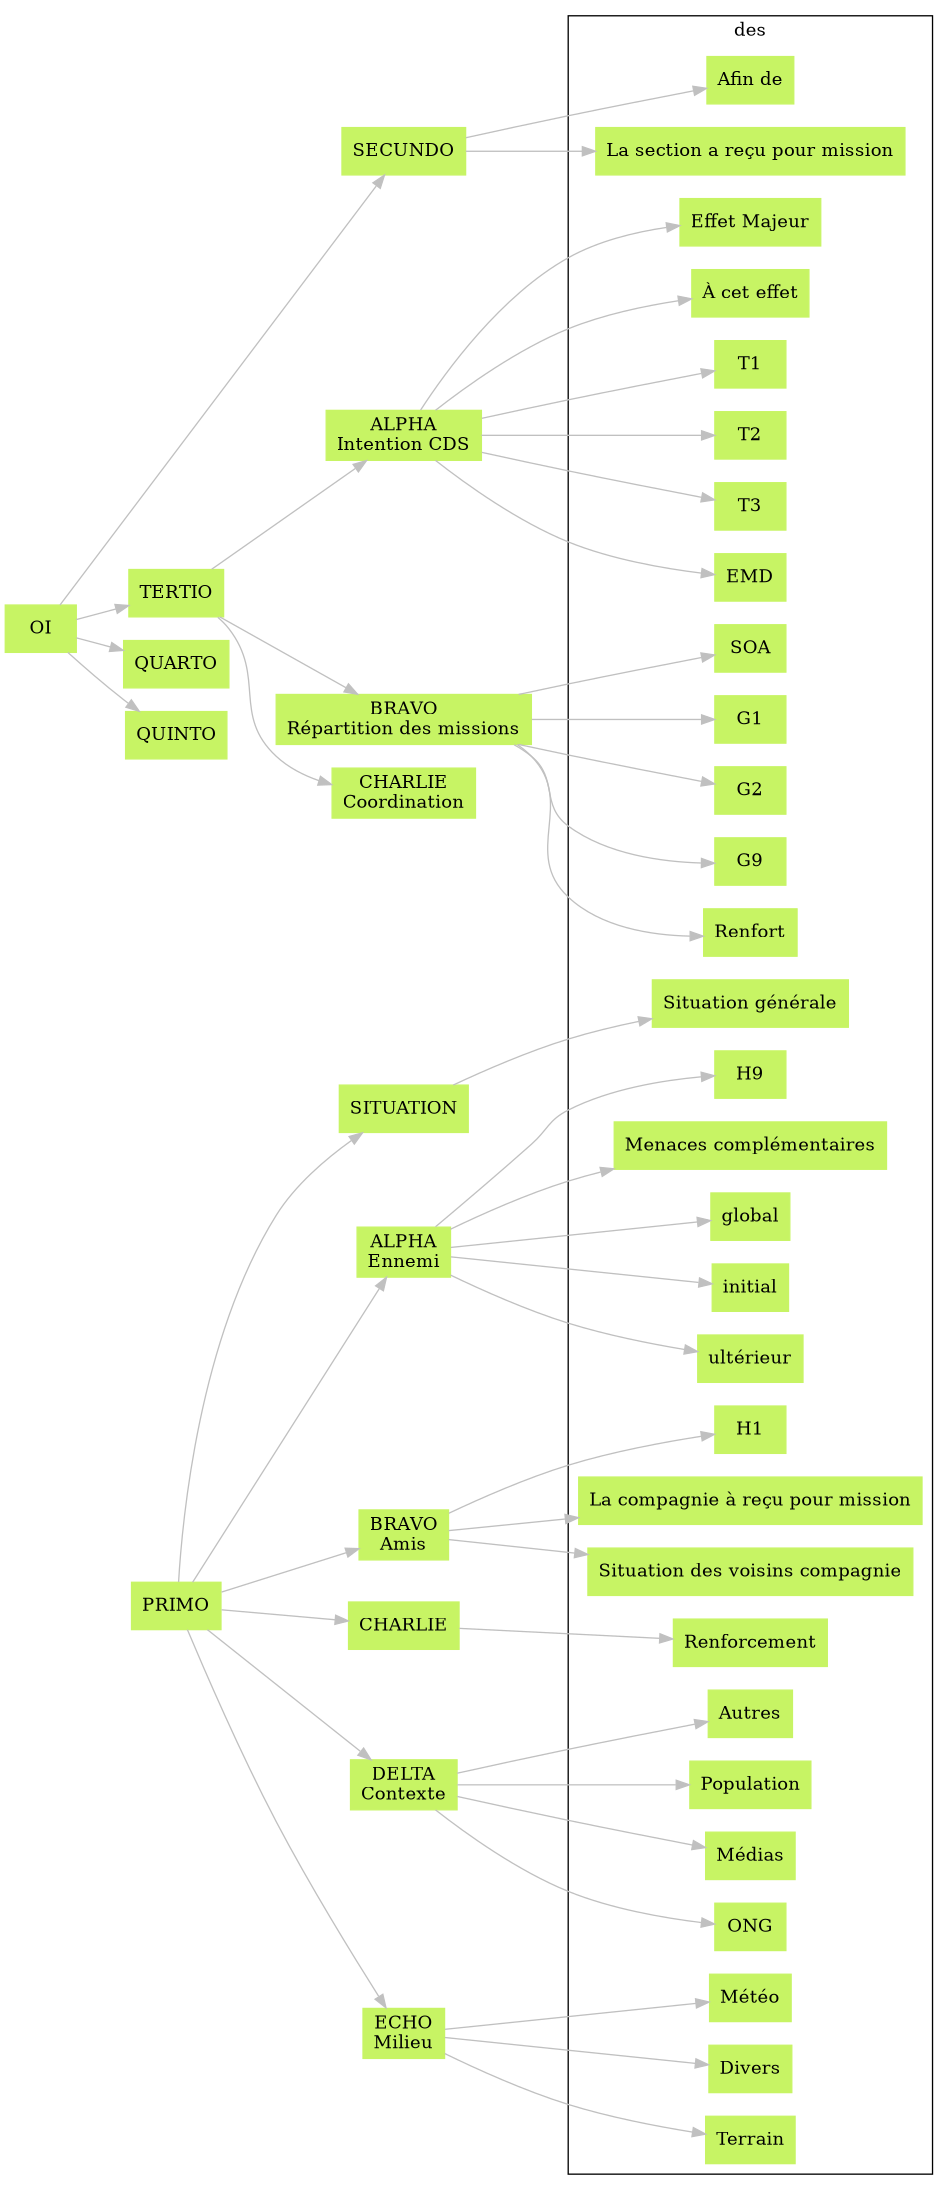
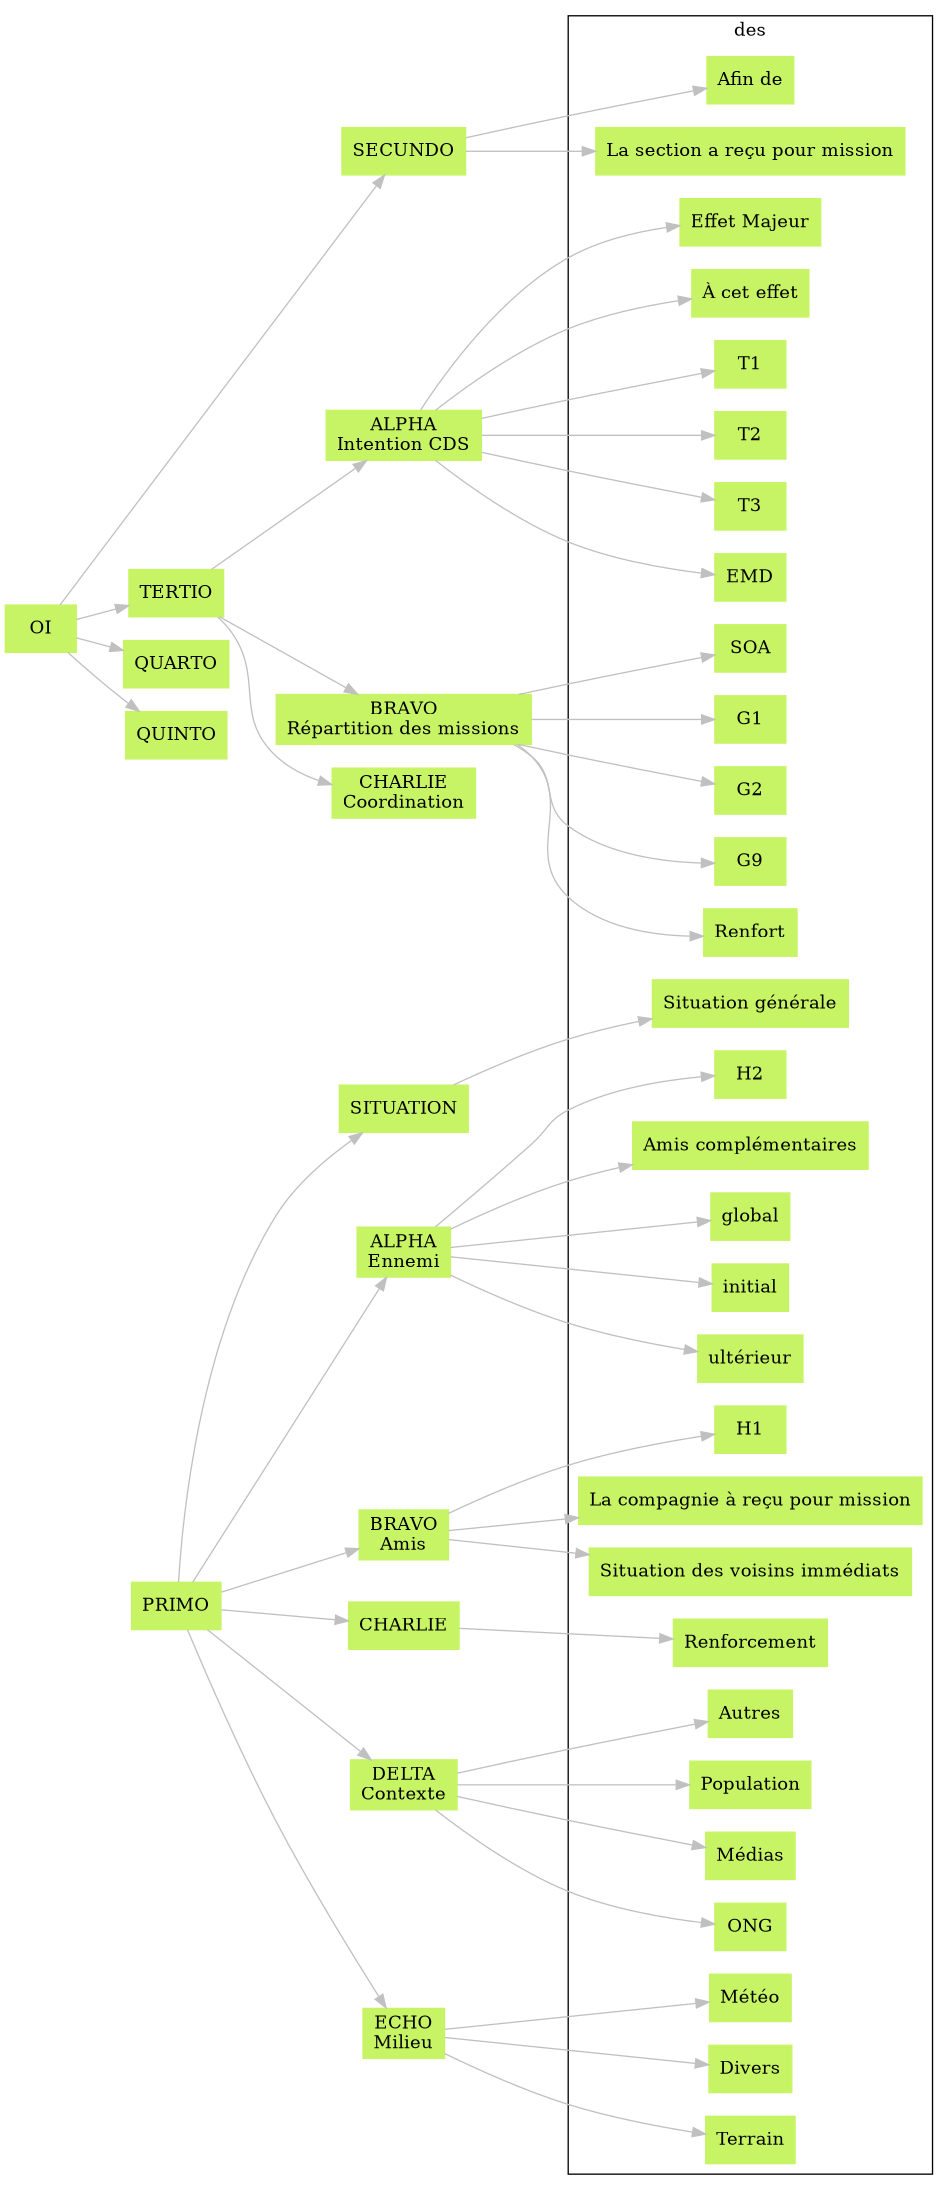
(750, 1075) -> (750, 1075)
(750, 1146) -> (750, 1146)
(750, 1572) -> (750, 1572)
